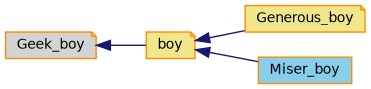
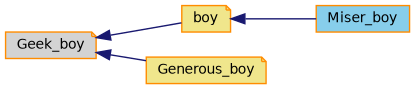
(227, 34) -> (128, 58)
